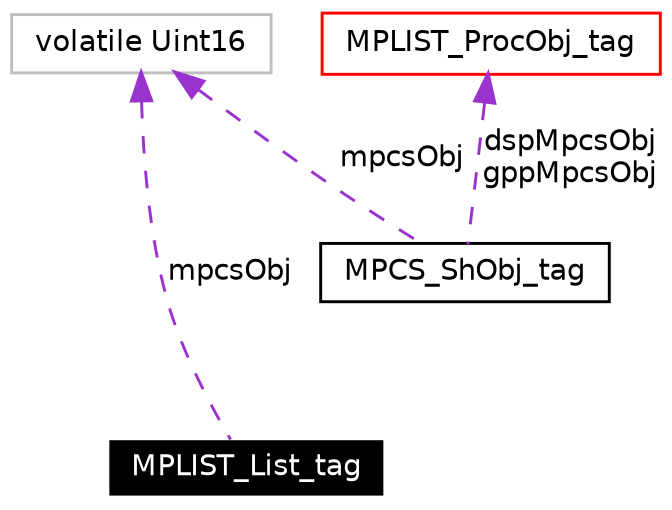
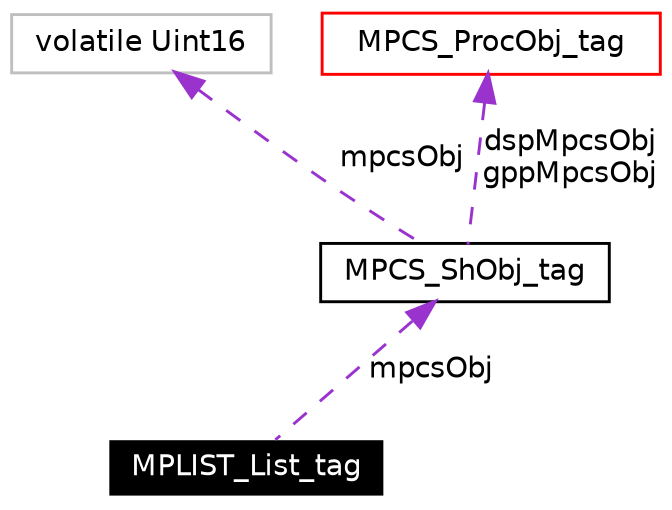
(491, 44) -> (491, 44)
(161, 277) -> (344, 380)
